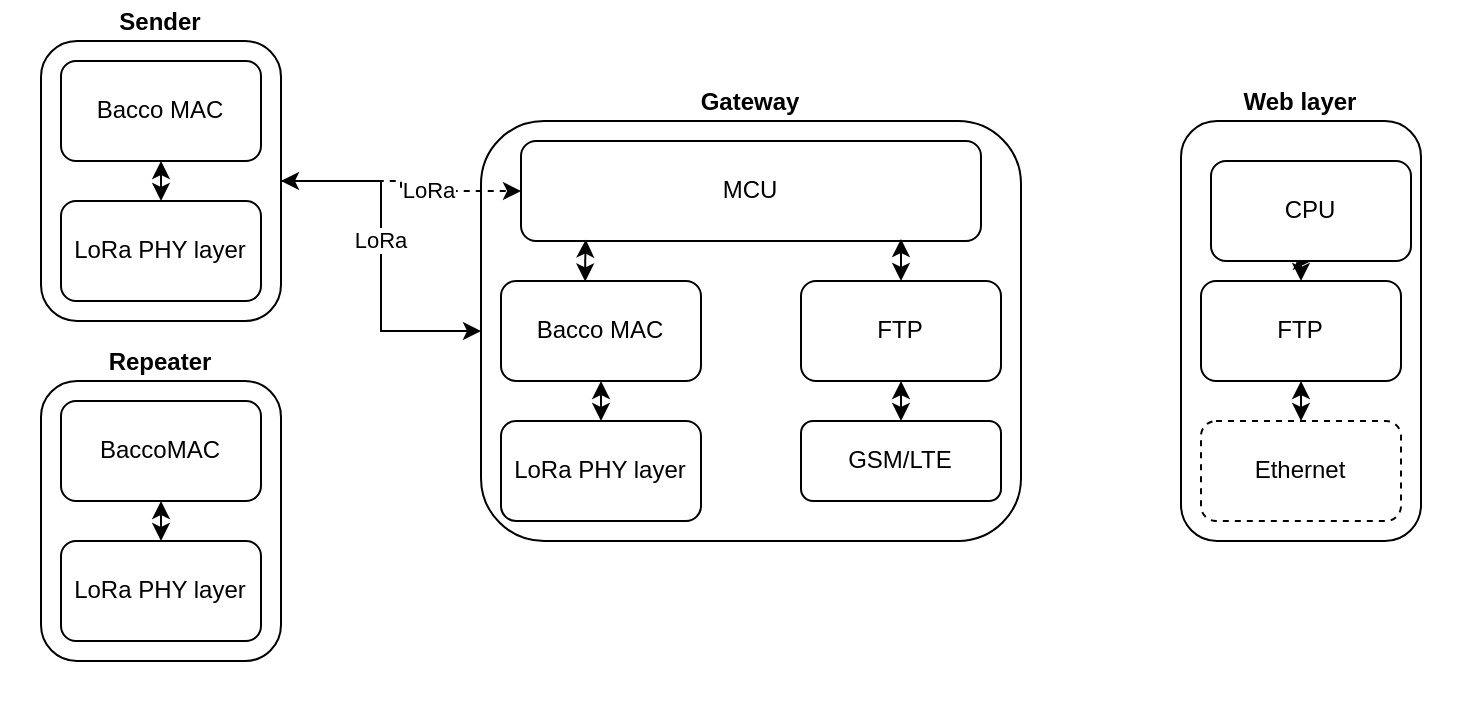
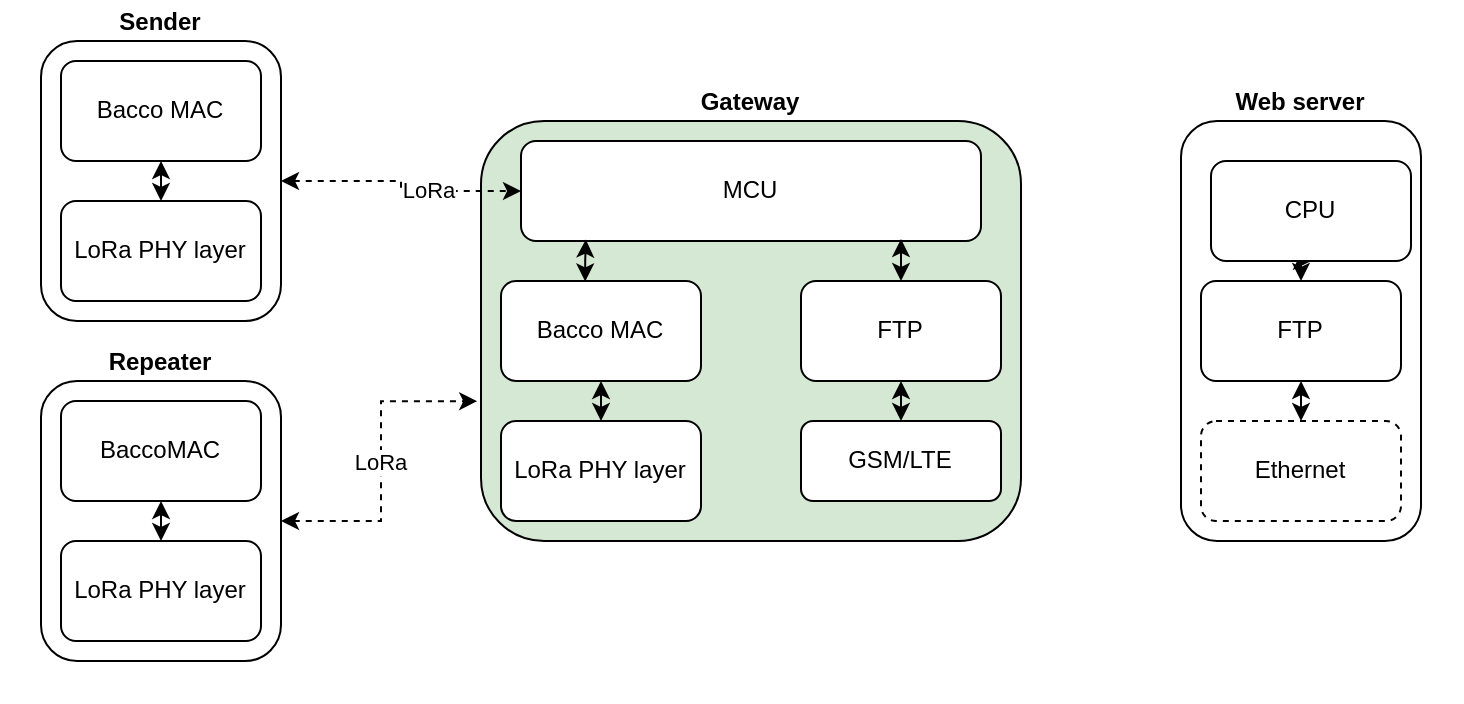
(1301, 101) -> (1301, 101)
(381, 301) -> none
(751, 331) -> (751, 331)
none -> (388, 401)
